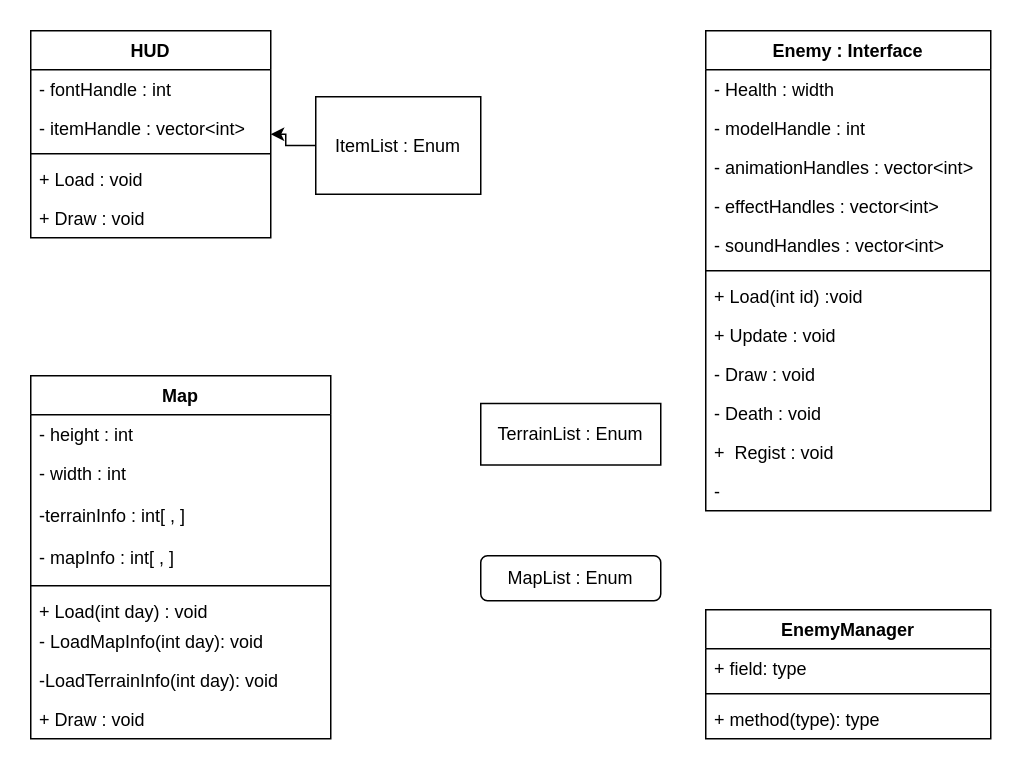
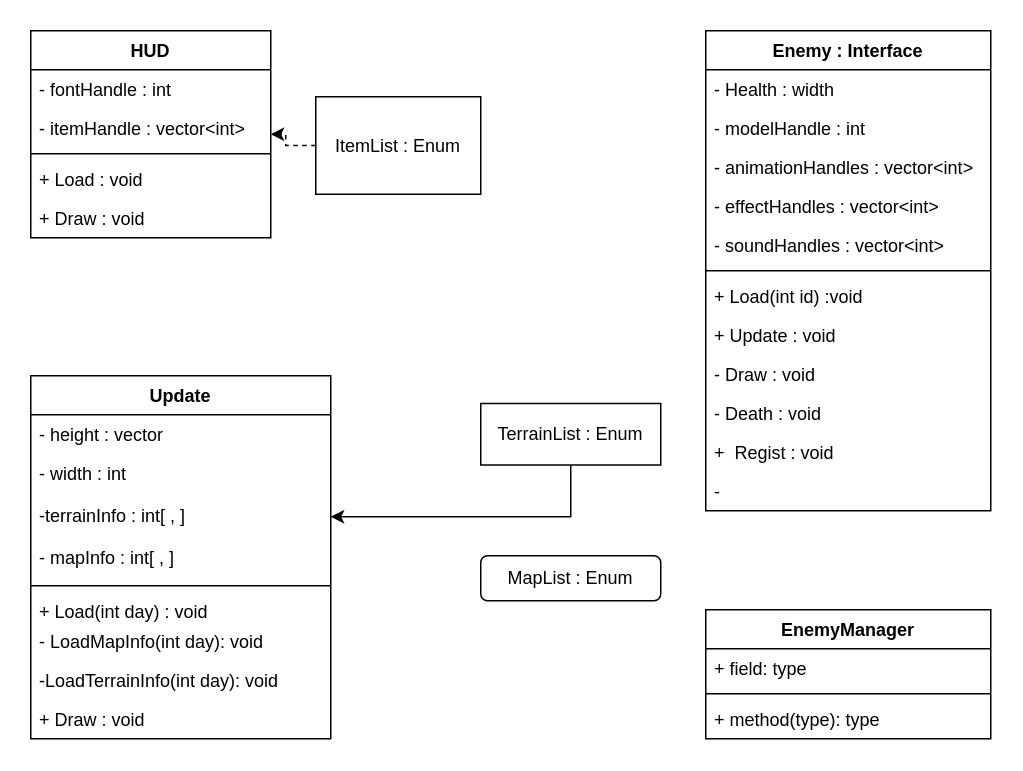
(291, 146) -> (291, 146)
(181, 397) -> (181, 397)
(96, 436) -> (114, 436)
none -> (482, 517)
